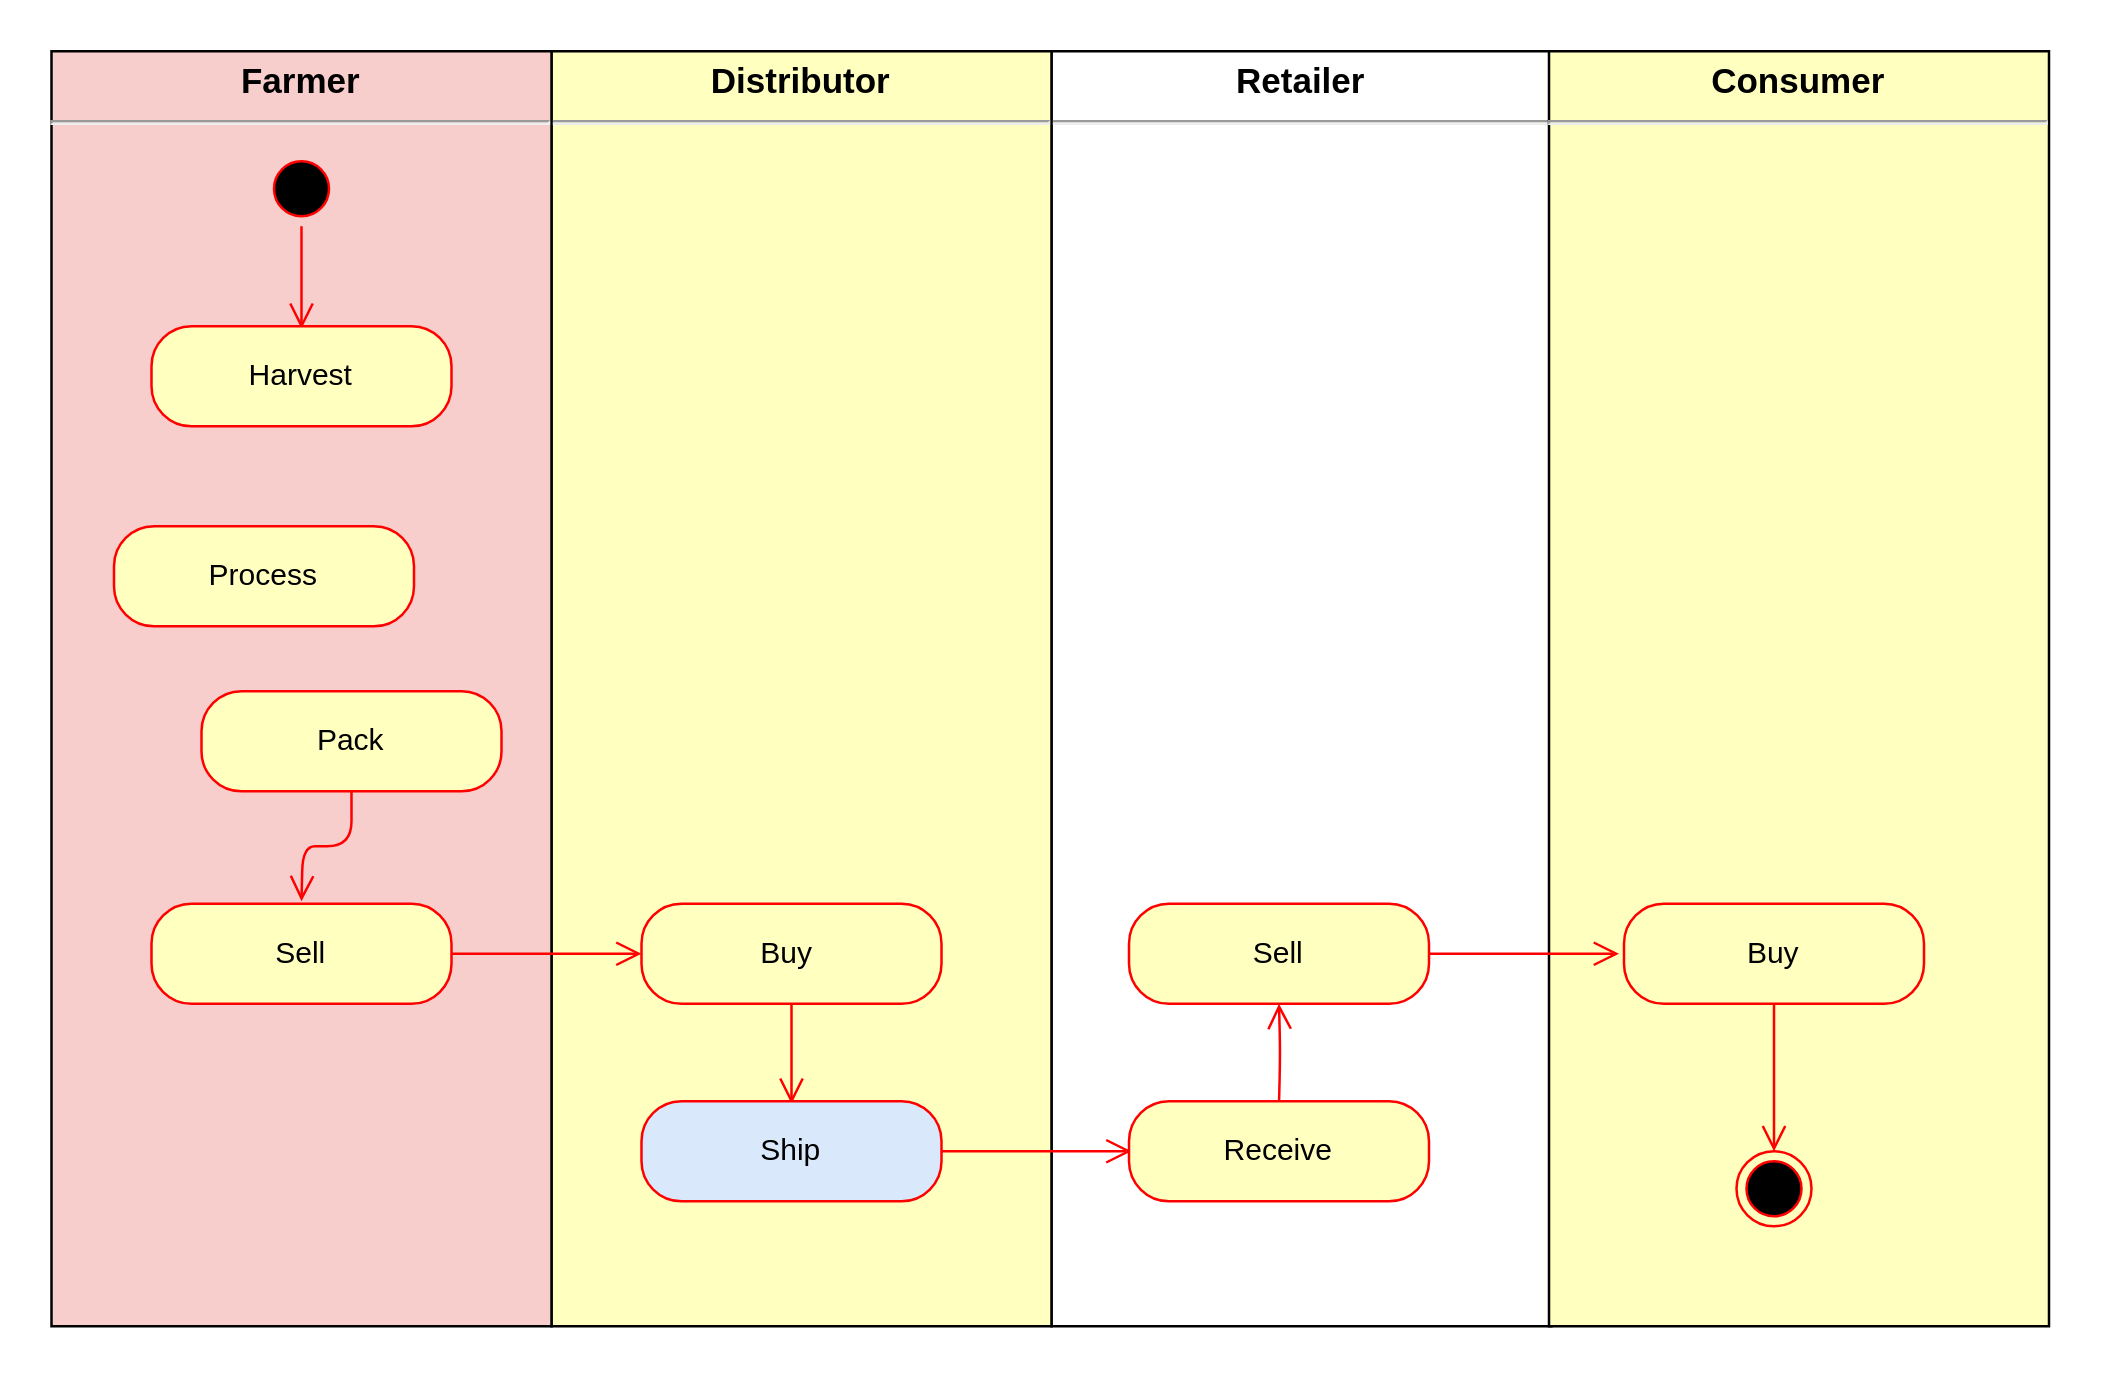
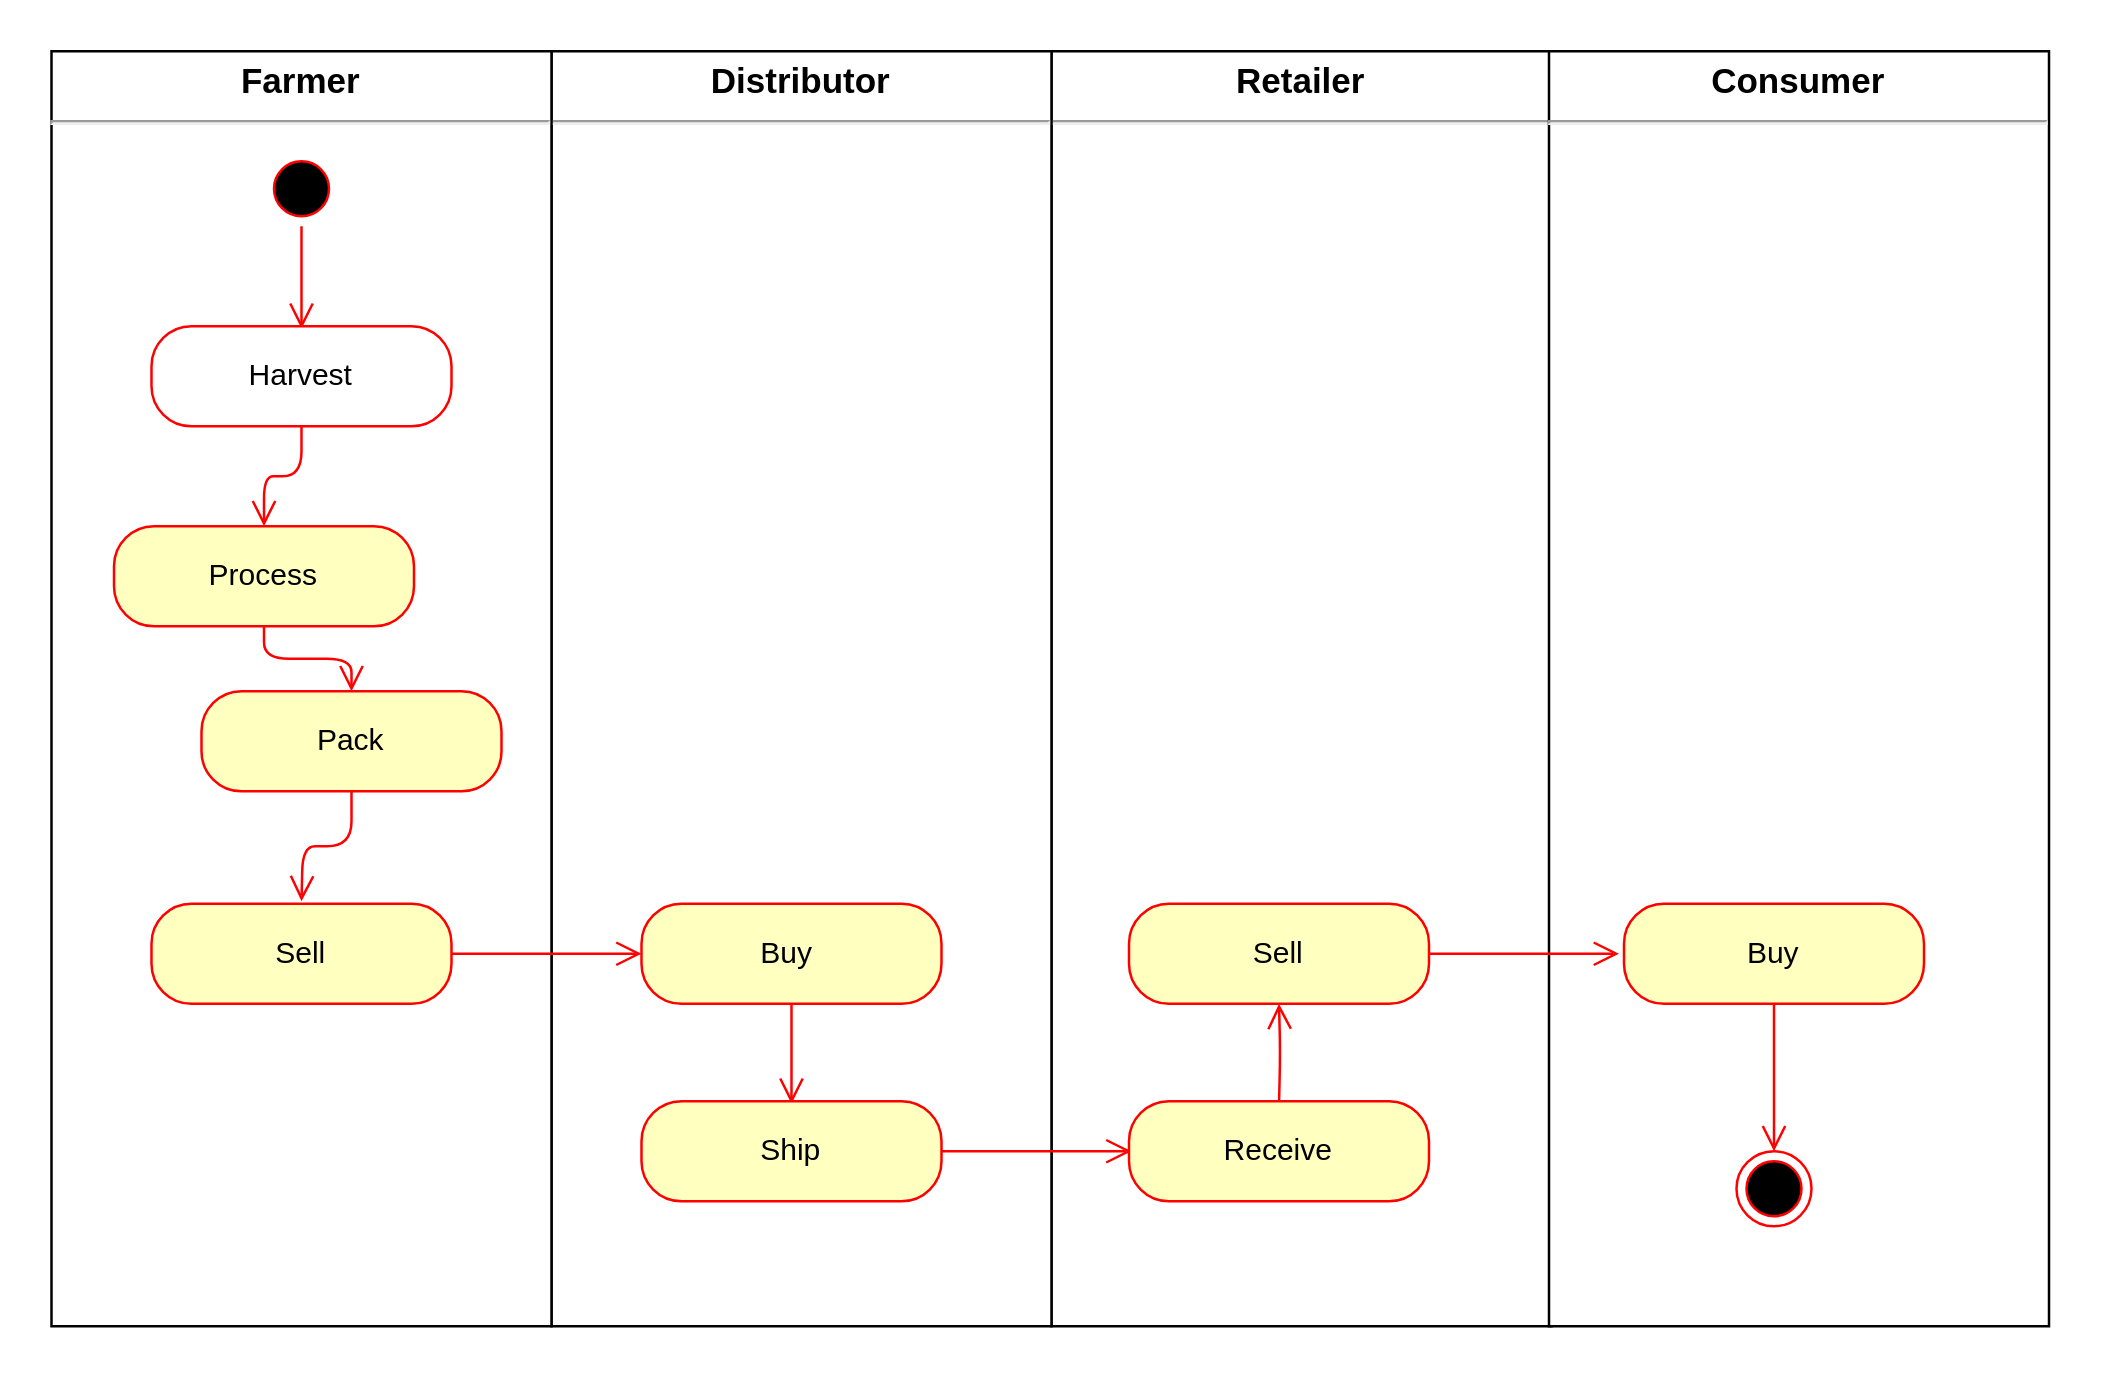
(301, 376) -> (301, 376)
none -> (286, 476)
none -> (305, 659)
(301, 689) -> (301, 689)
(801, 689) -> (801, 689)
(1799, 689) -> (1799, 689)
(791, 1151) -> (791, 1151)
